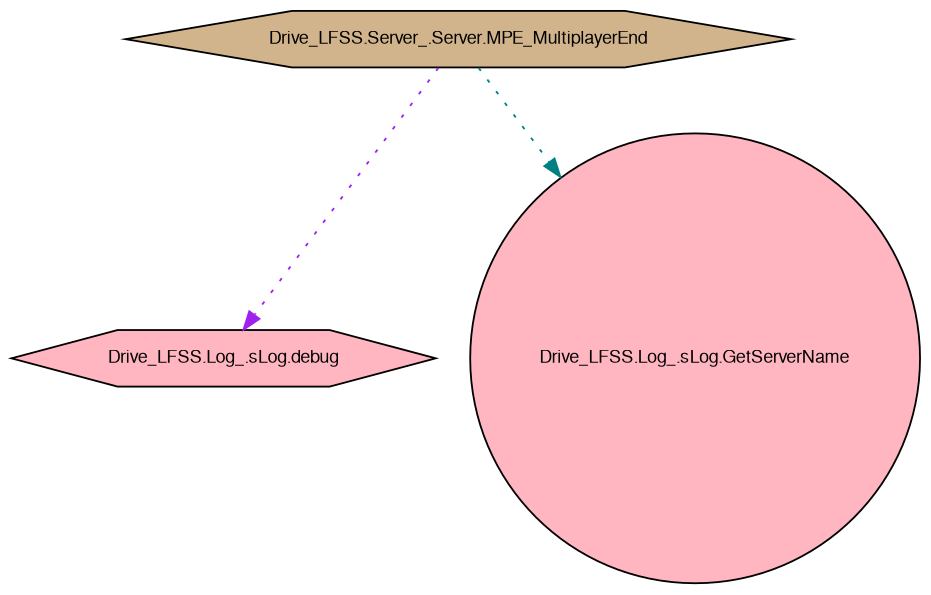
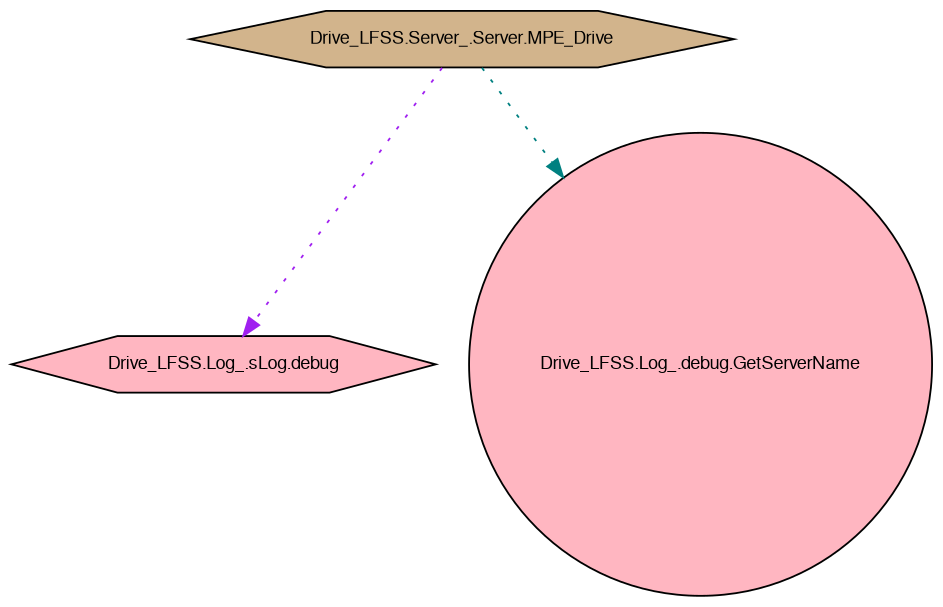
(458, 39) -> (462, 39)
(695, 358) -> (701, 364)
